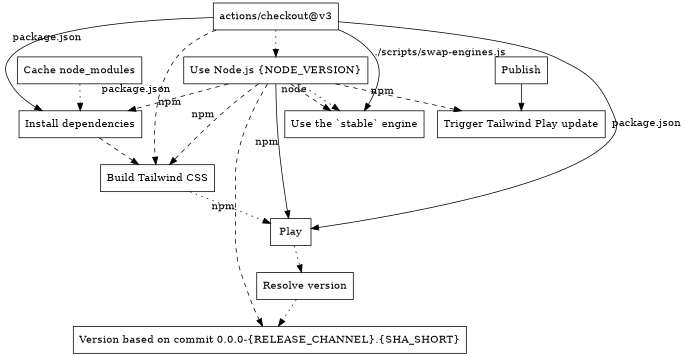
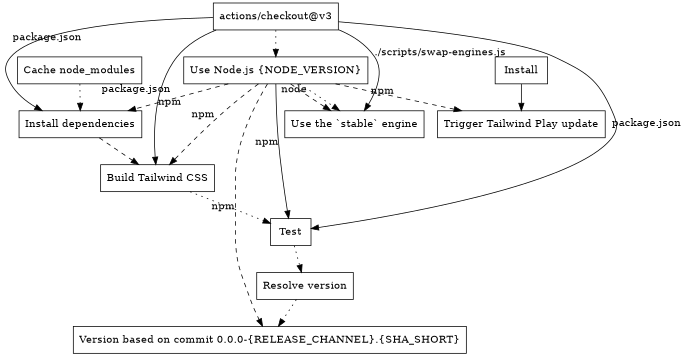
(521, 70) -> (521, 70)
(163, 82) -> (163, 82)
(291, 232) -> (291, 232)
